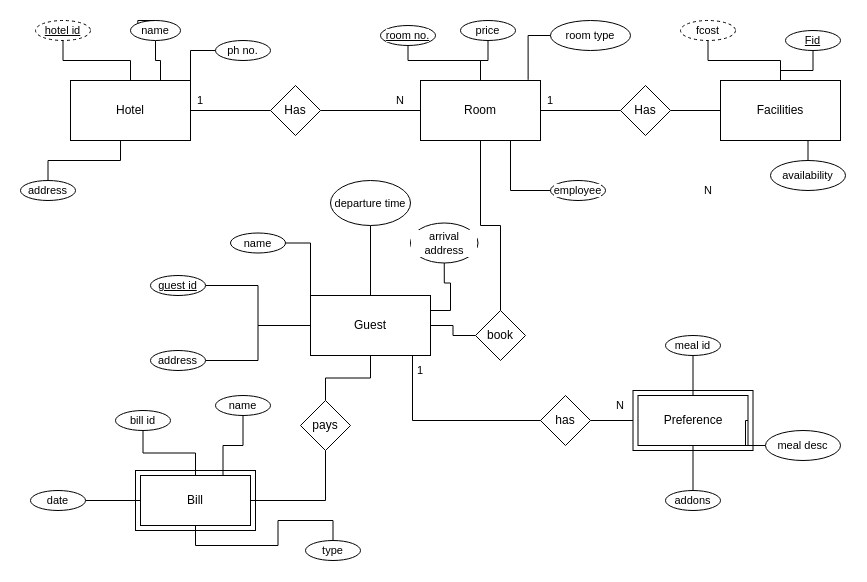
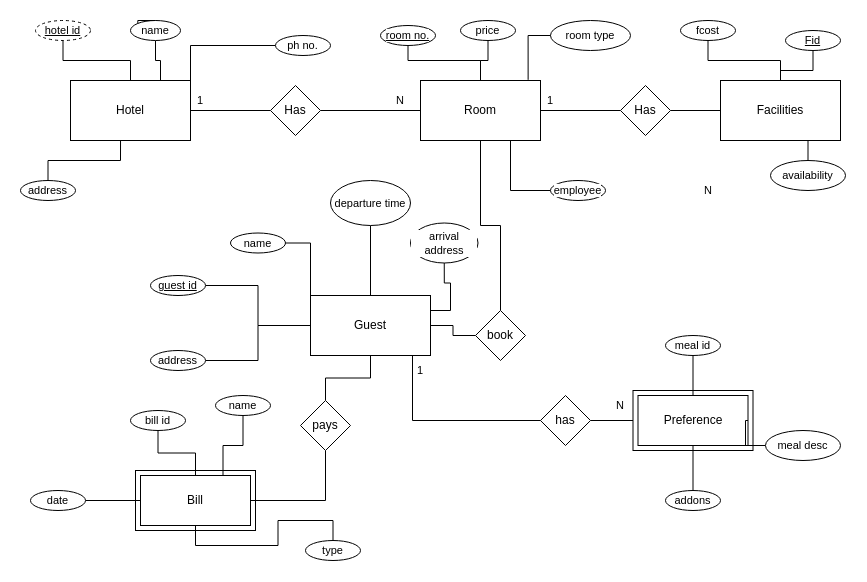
(708, 31) -> (708, 31)
(243, 51) -> (303, 46)
(143, 421) -> (158, 421)
